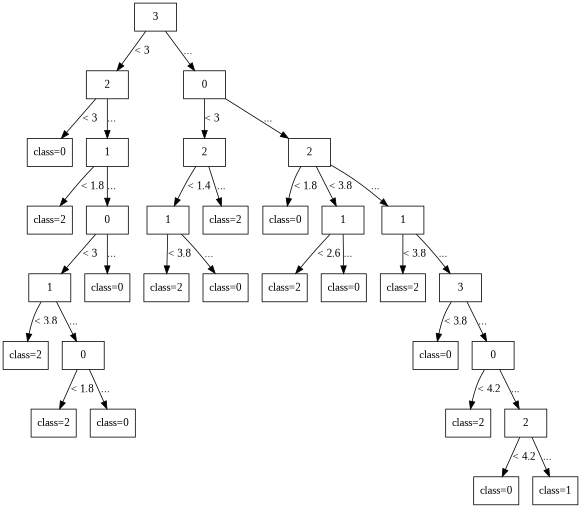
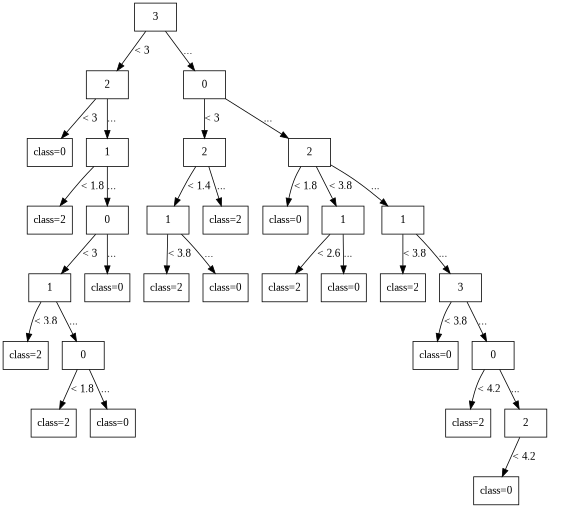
(555, 491) -> none
